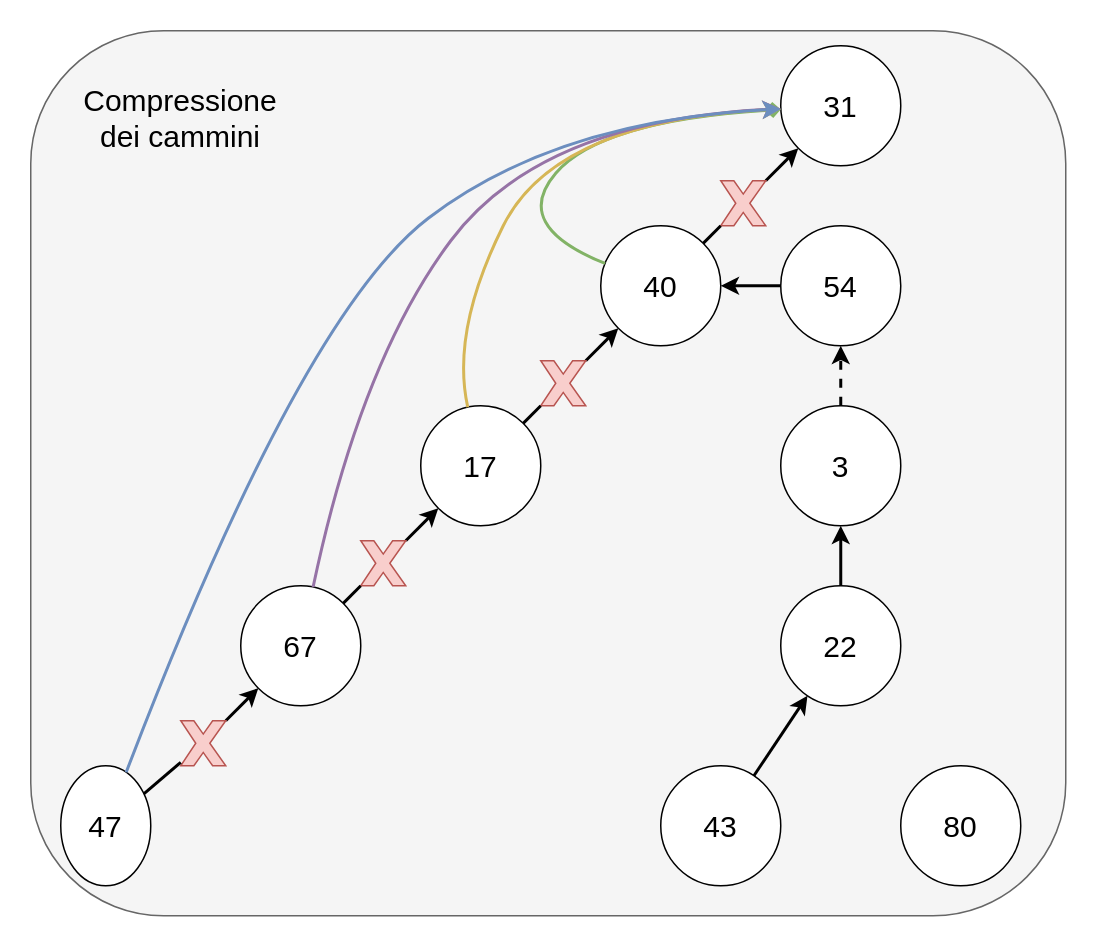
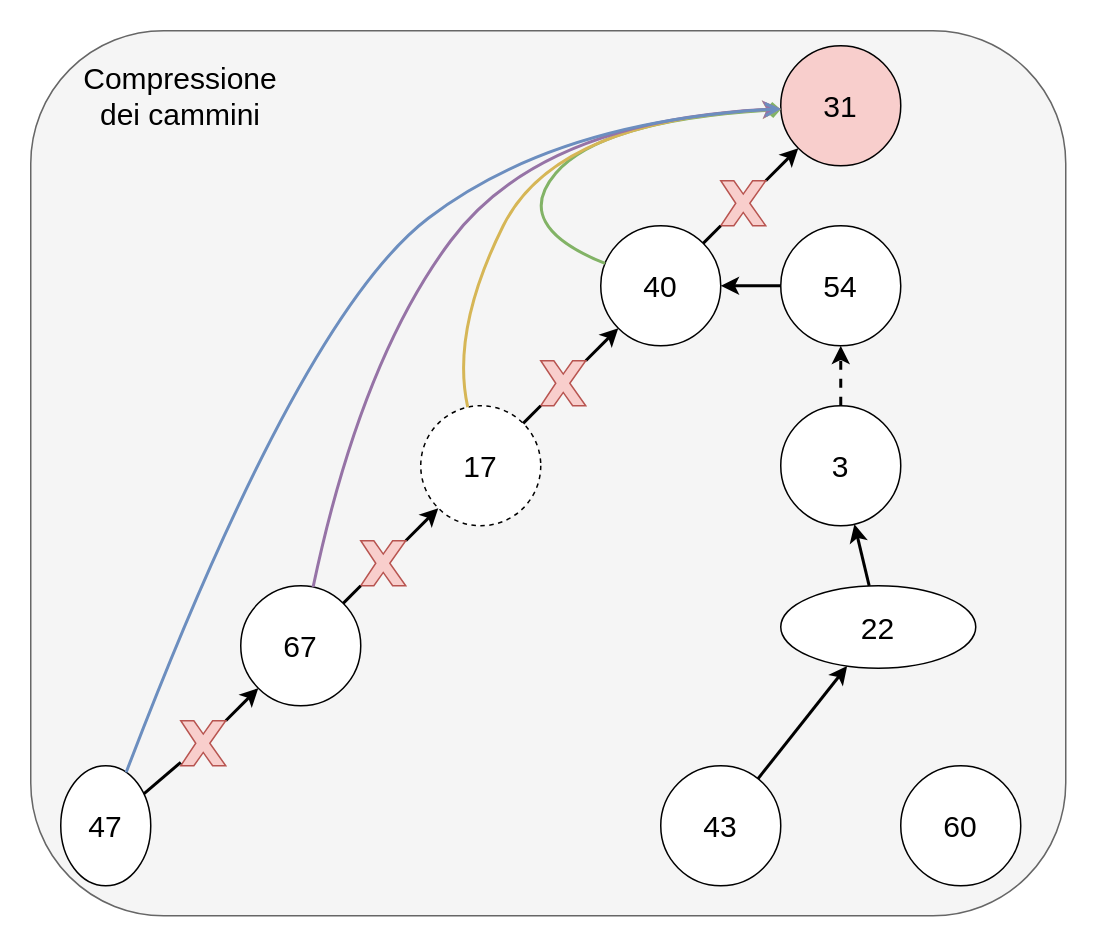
(841, 106) -> (841, 106)
(181, 117) -> (181, 95)
(544, 154) -> (770, 110)
(481, 466) -> (481, 466)
(841, 646) -> (878, 627)
(961, 826) -> (961, 826)
